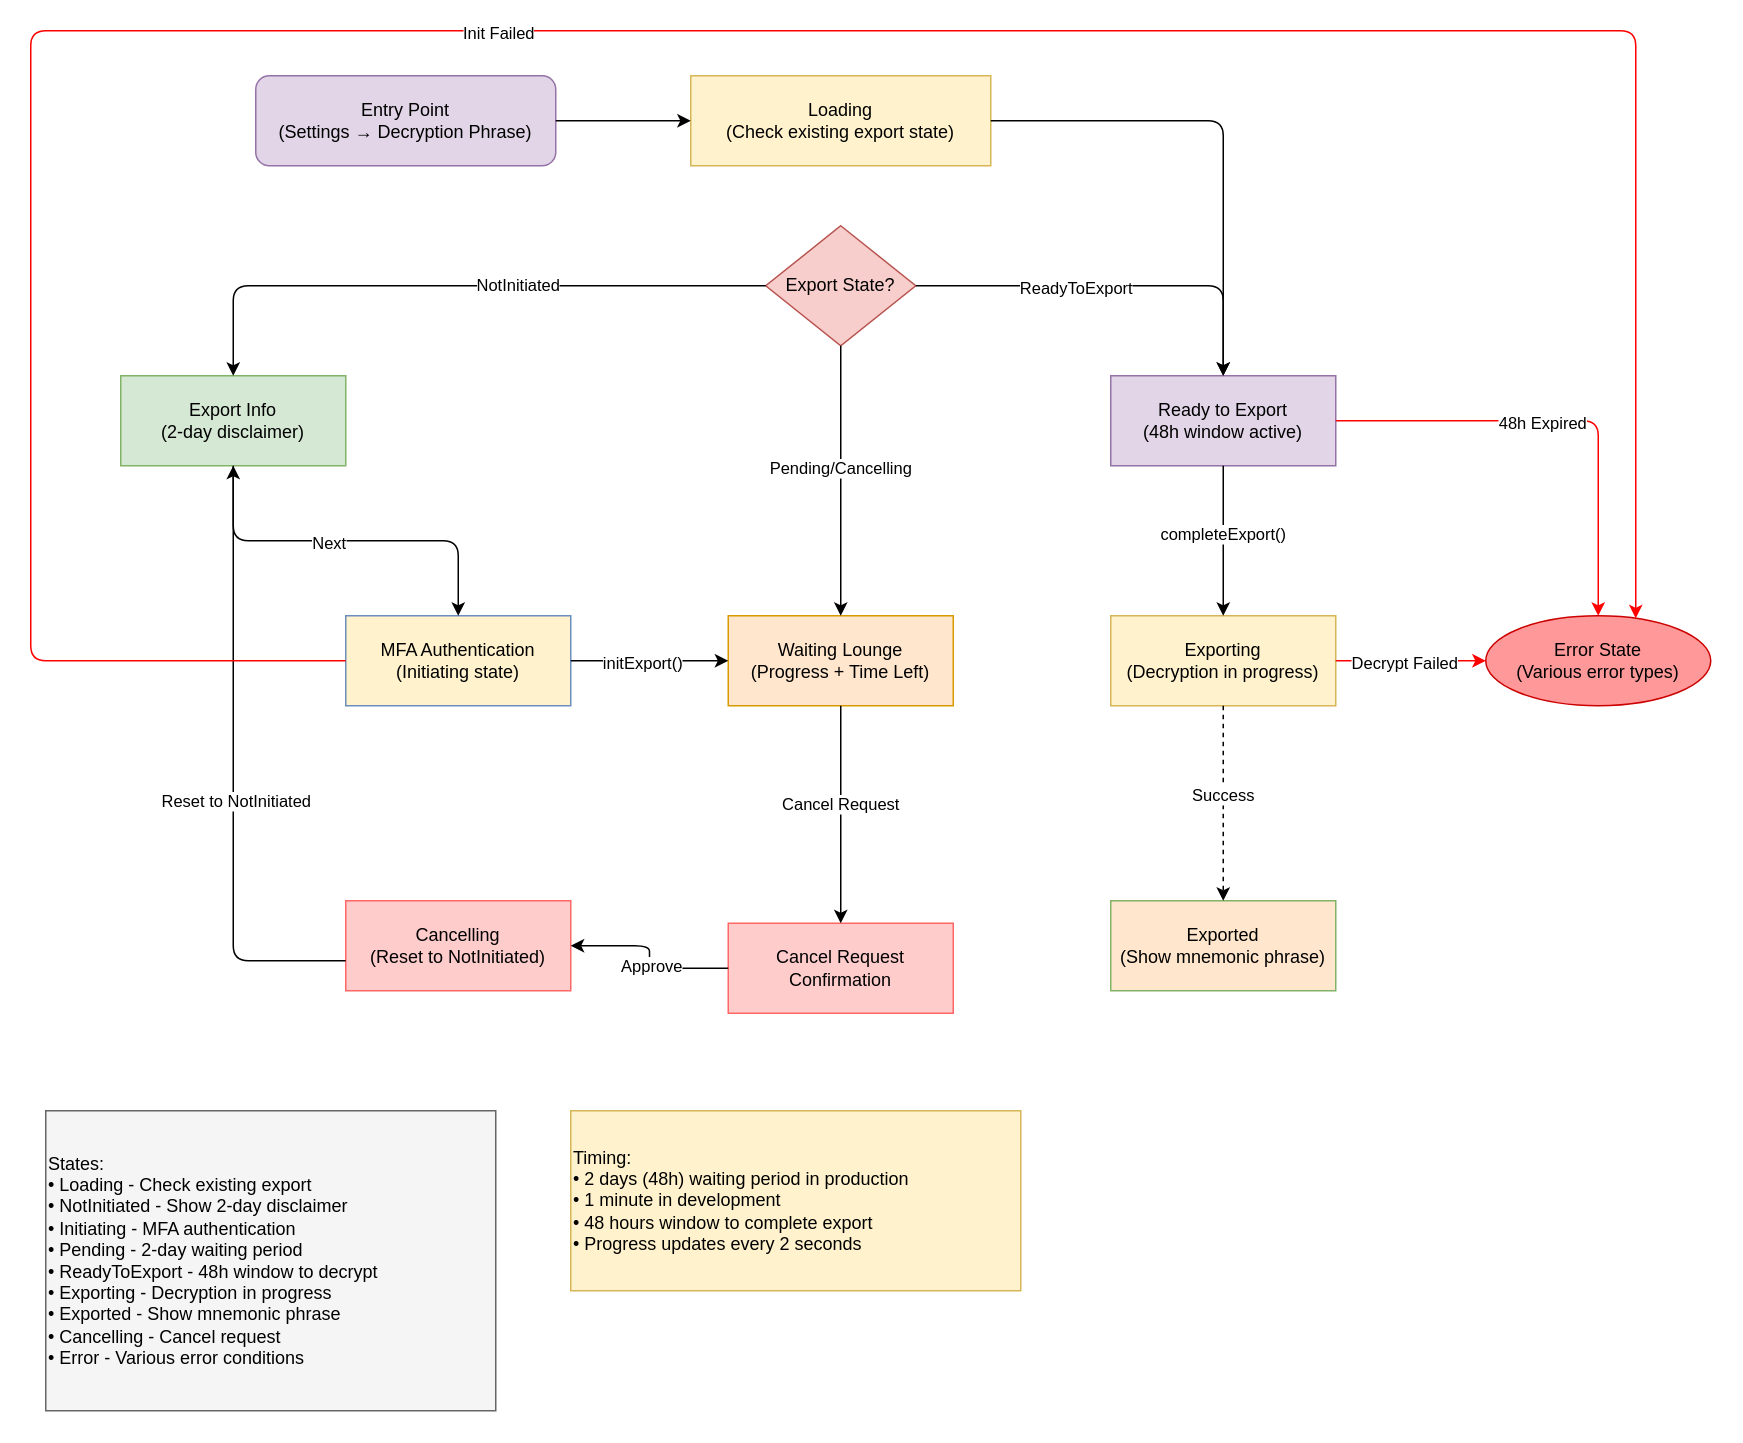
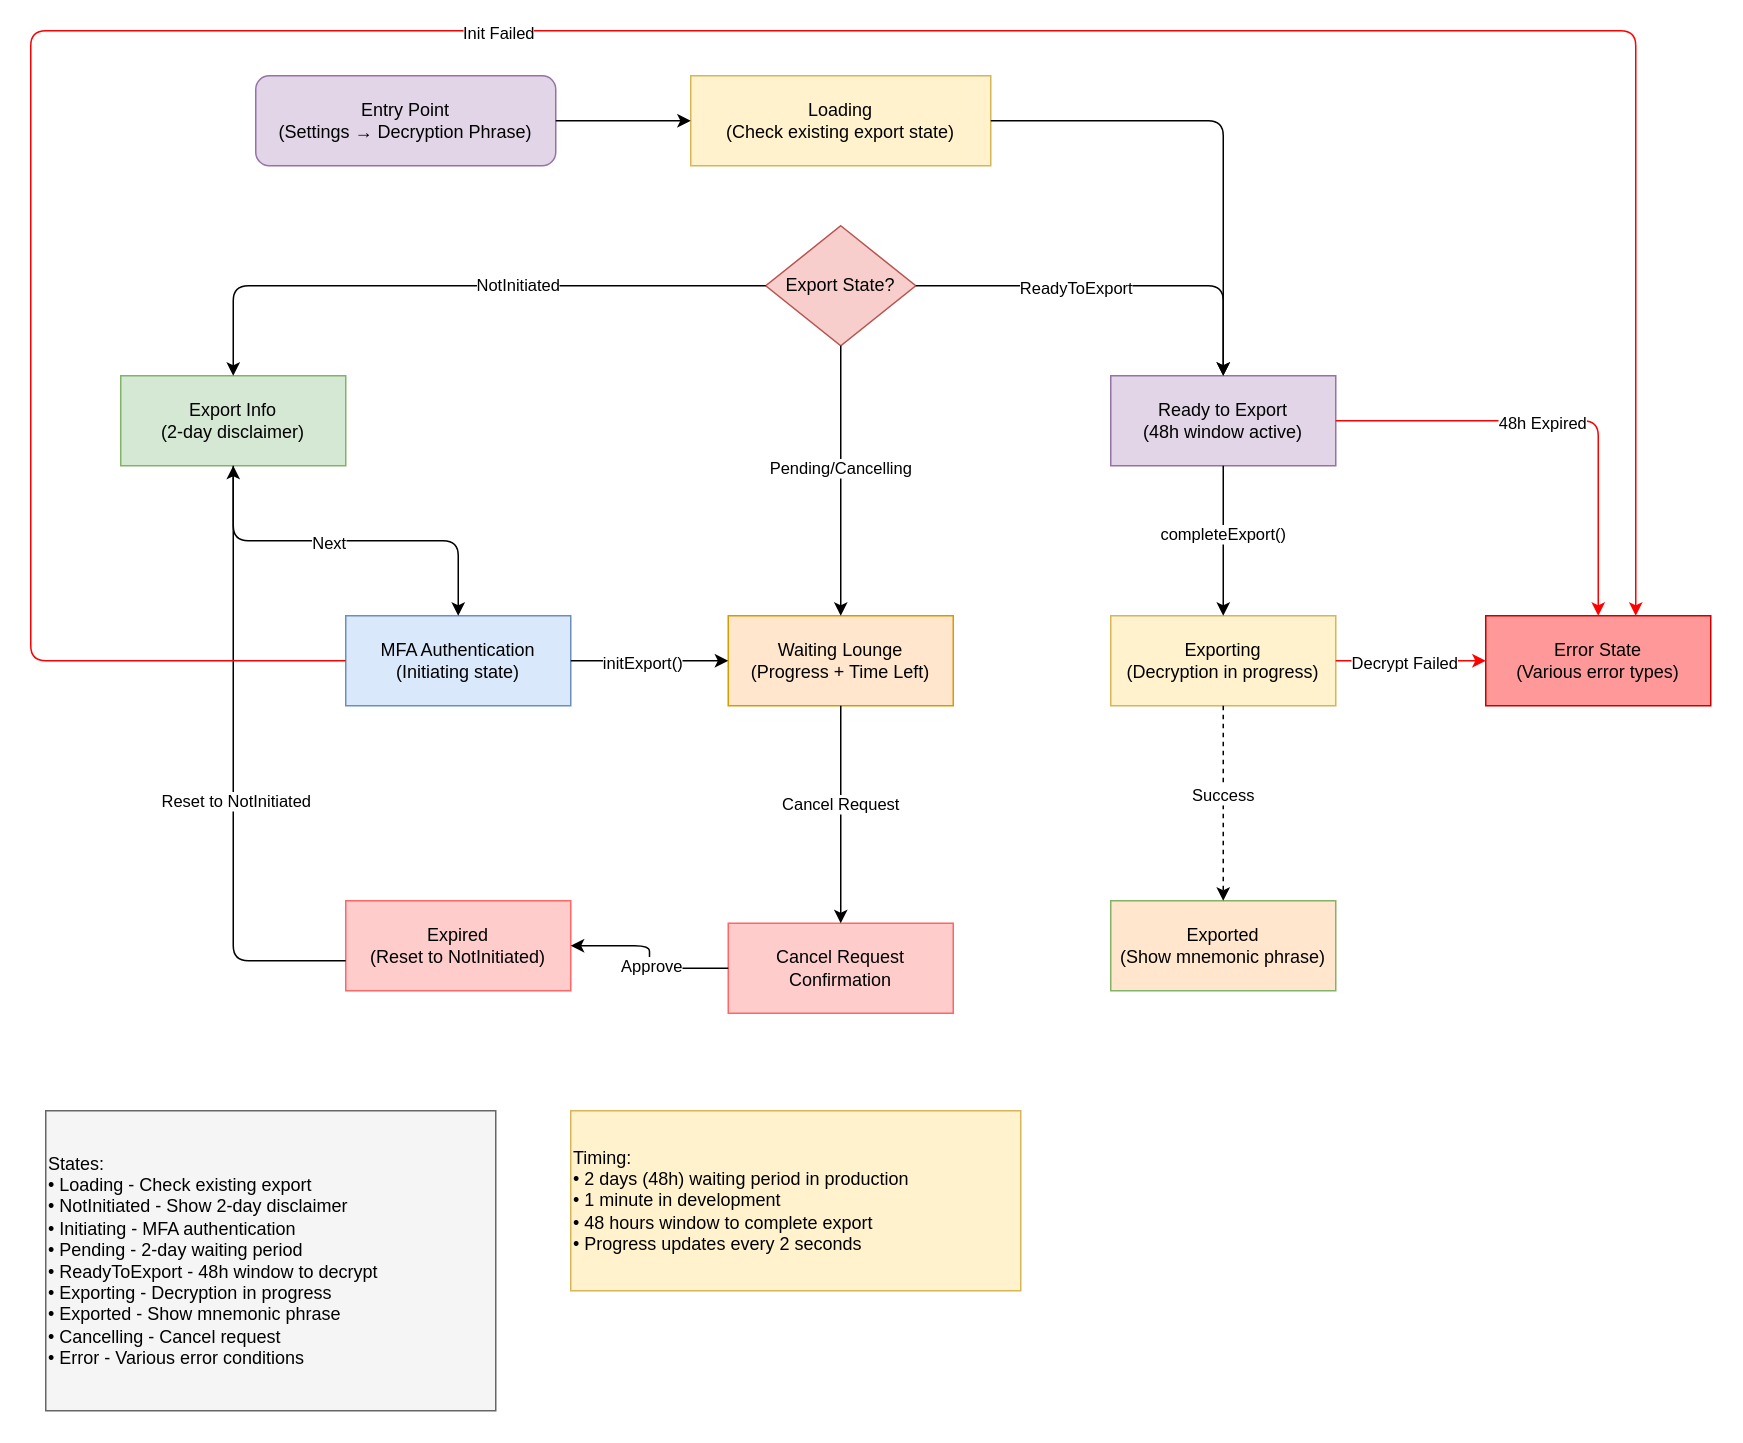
(458, 661) -> (458, 661)
(1598, 661) -> (1598, 661)
(458, 946) -> (458, 946)
